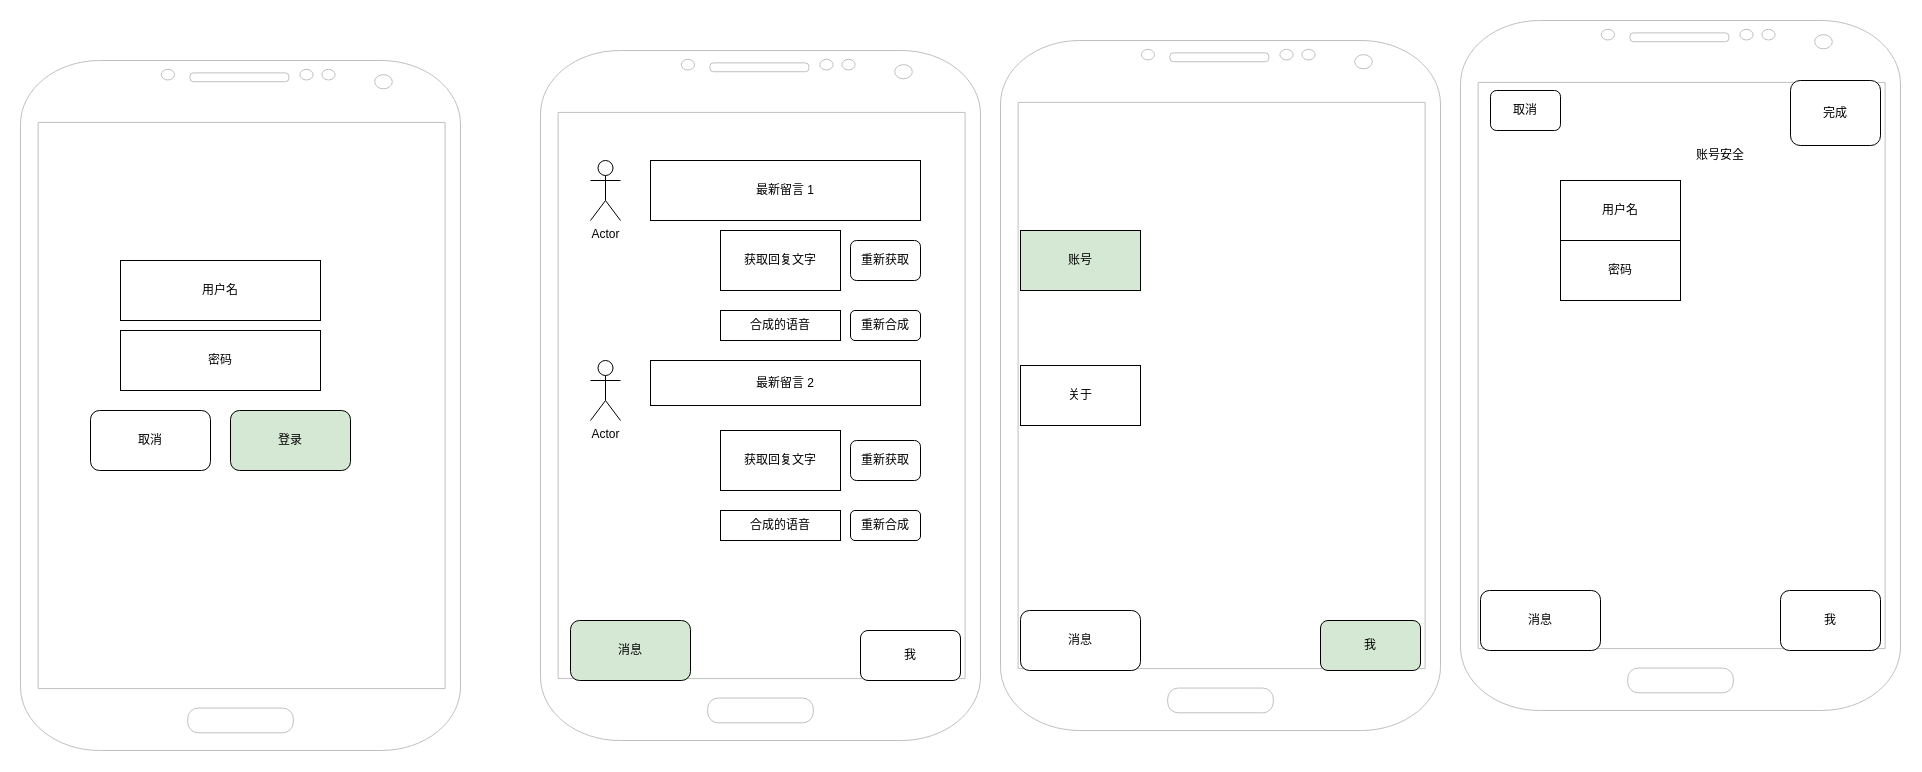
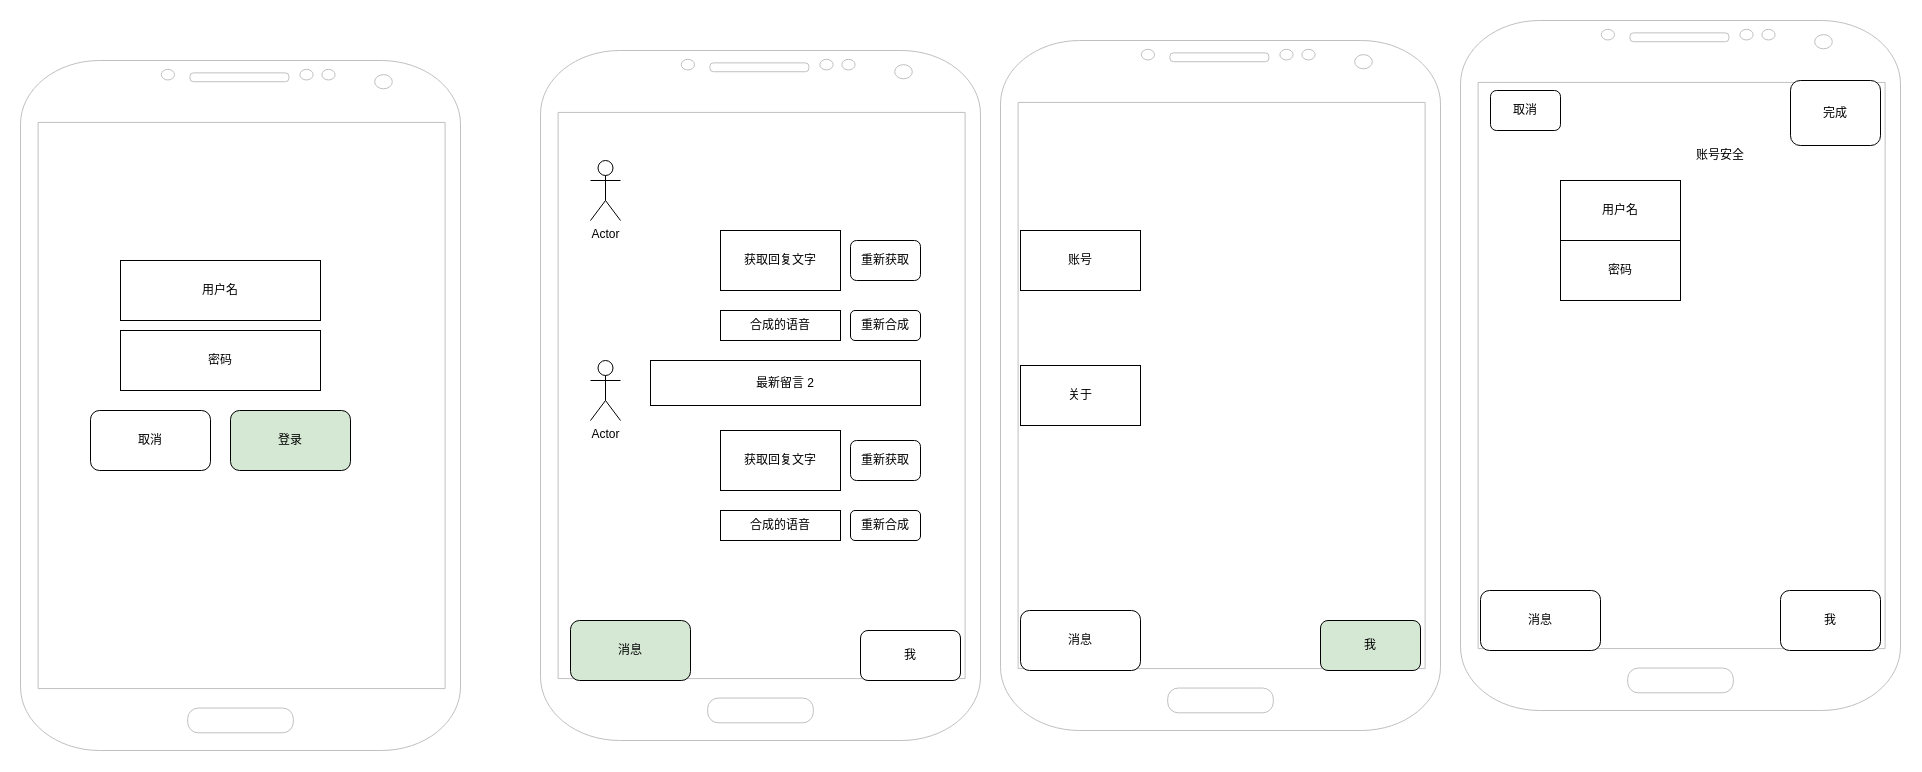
(786, 191) -> none
(1081, 261) -> (1081, 261)
